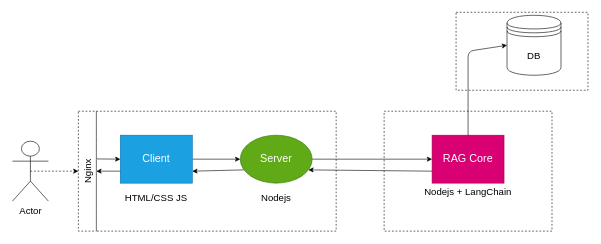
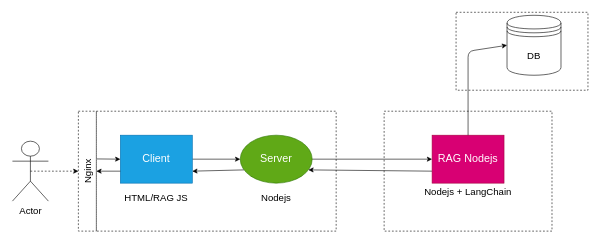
(468, 159) -> (468, 159)
(156, 198) -> (156, 198)
